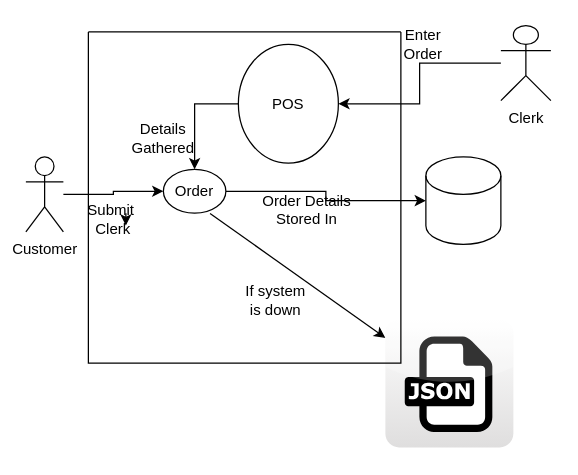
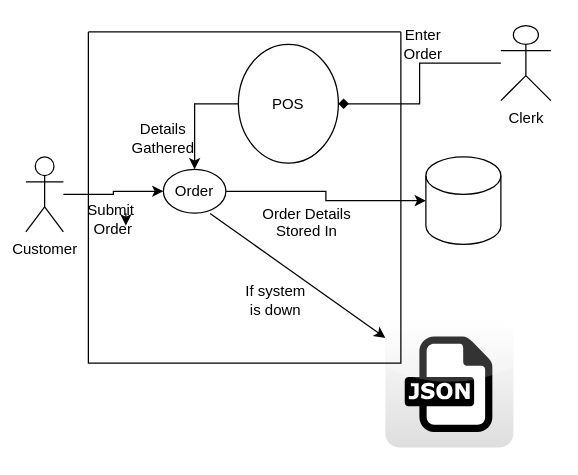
(348, 104) -> (349, 104)
(113, 219) -> (113, 219)
(307, 219) -> (307, 232)
